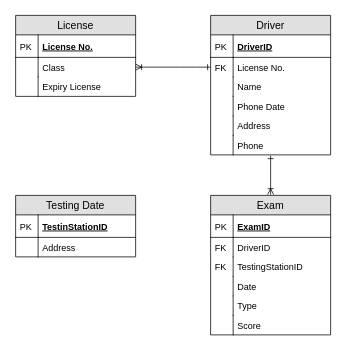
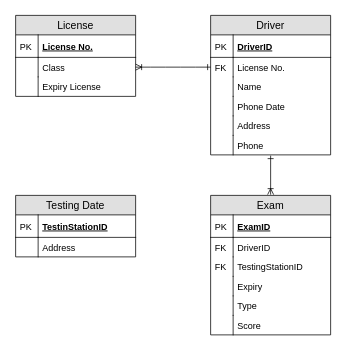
(247, 287) -> (251, 287)
